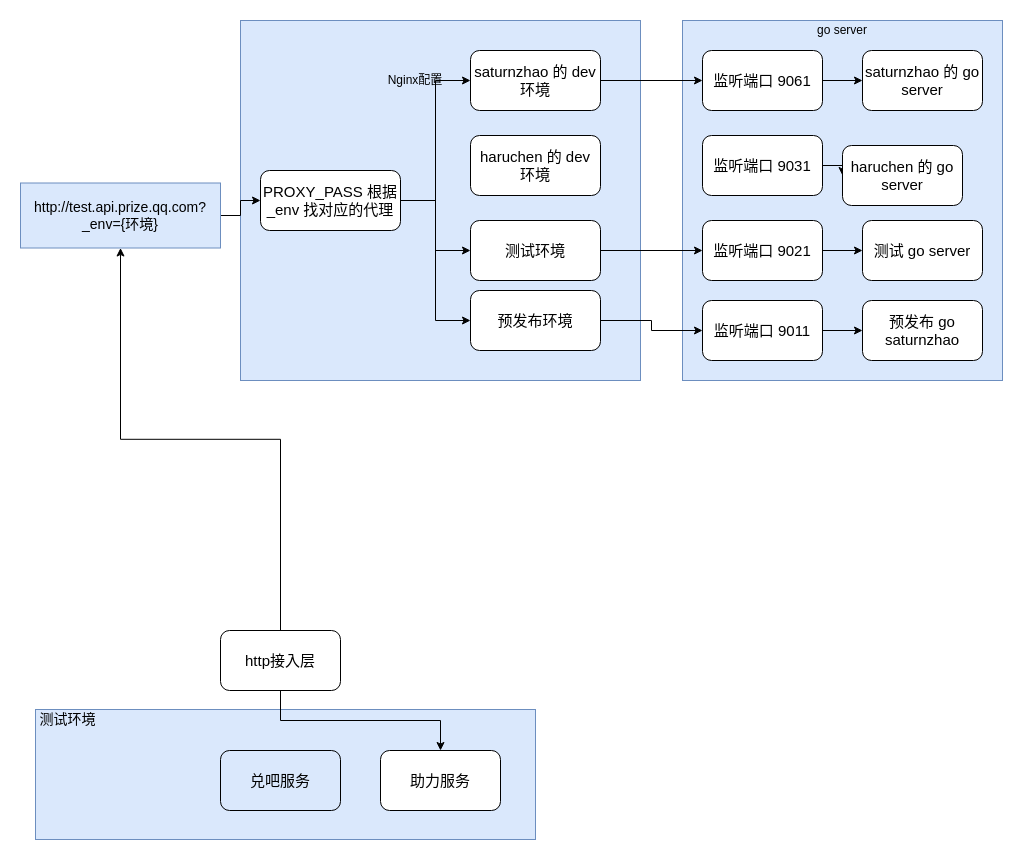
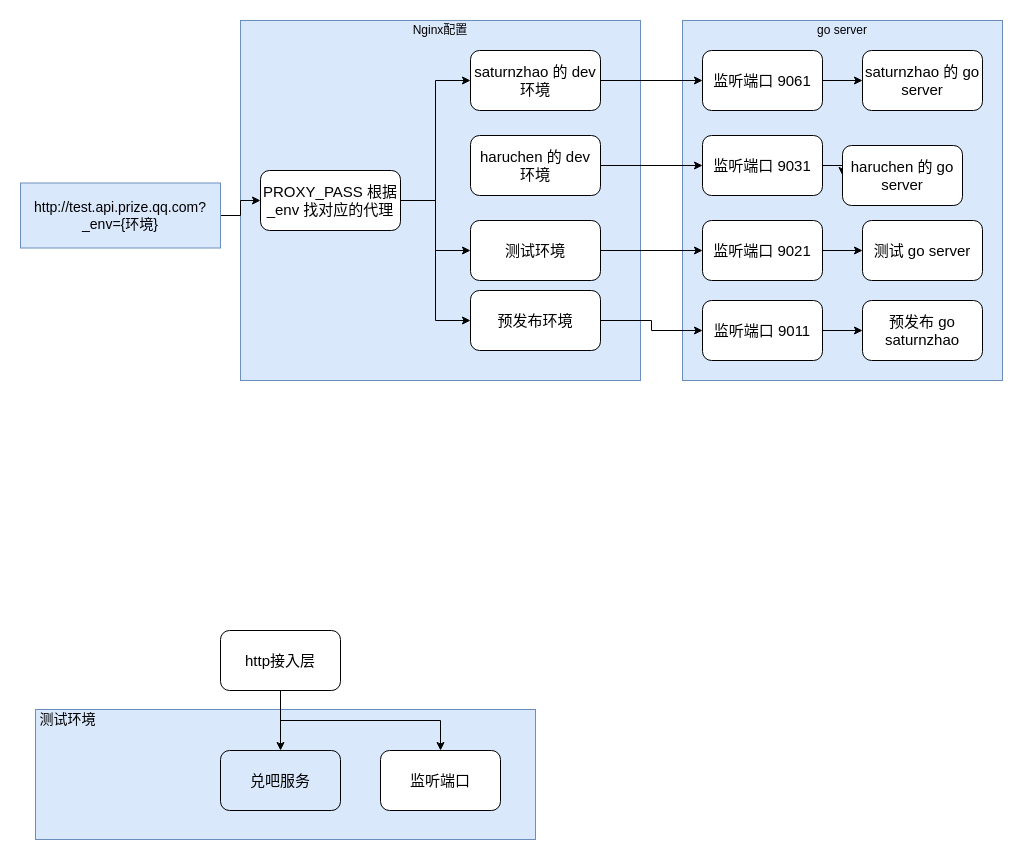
(416, 81) -> (441, 31)
none -> (648, 166)
(205, 439) -> (281, 733)
(441, 781) -> (441, 781)
